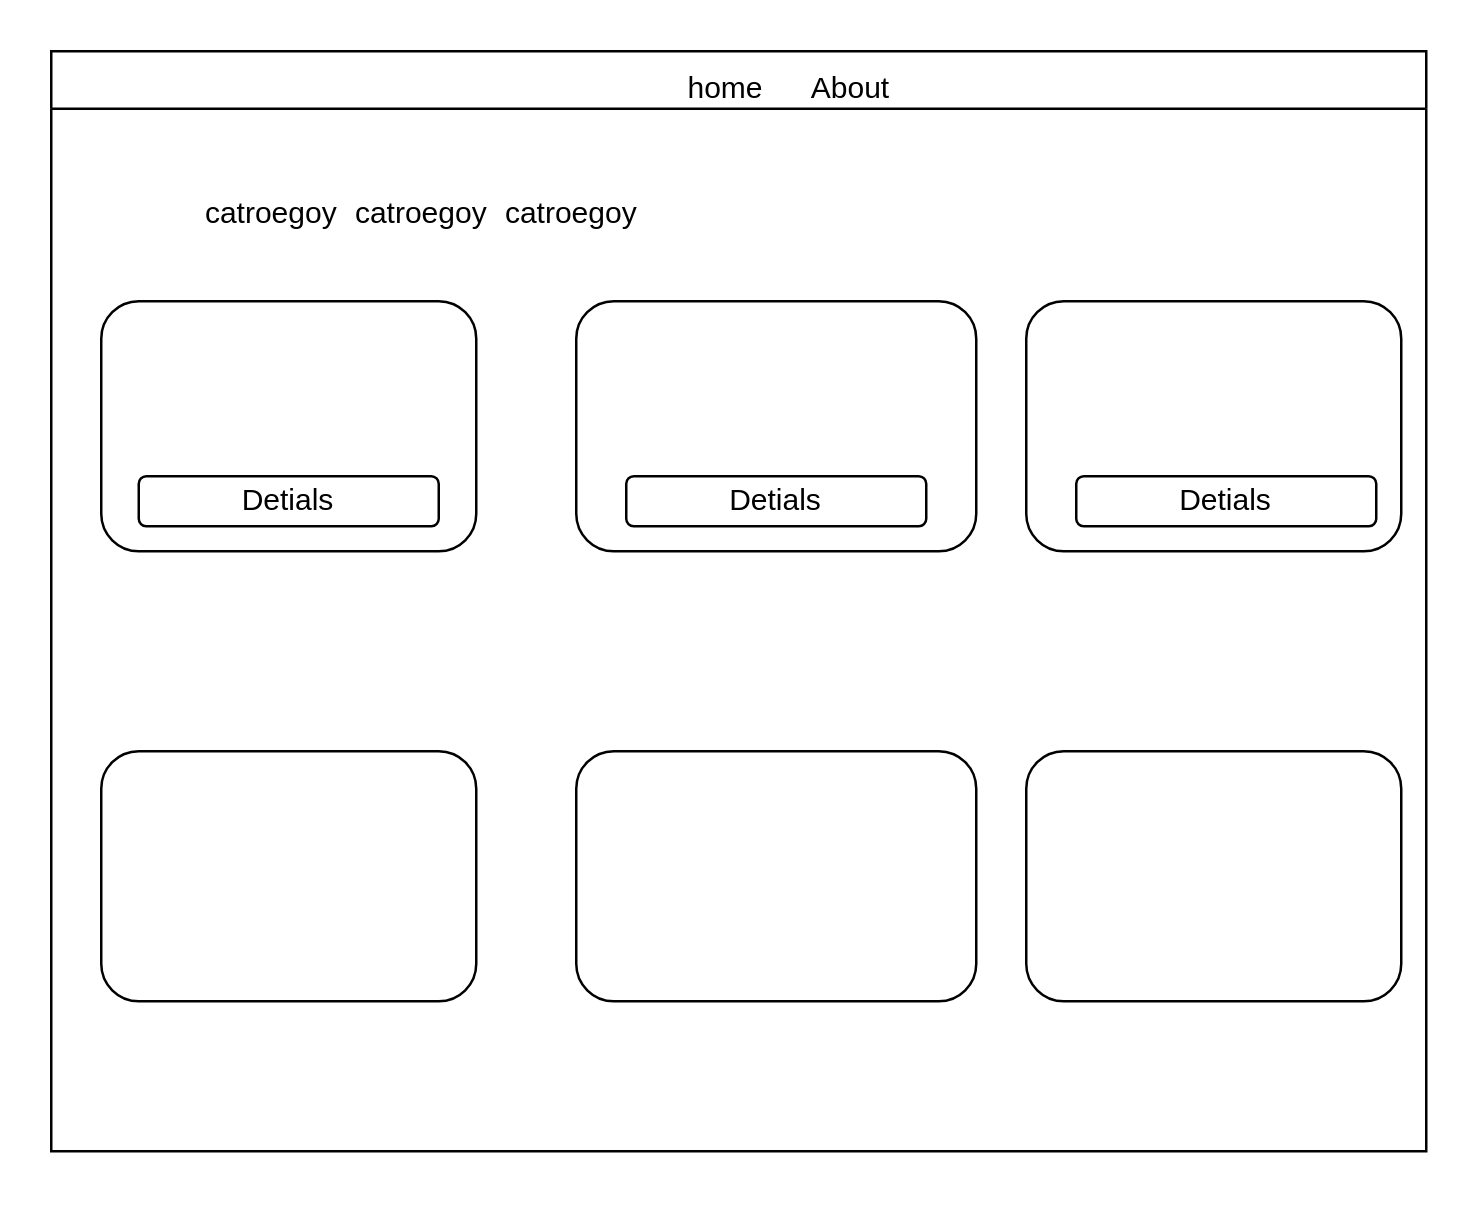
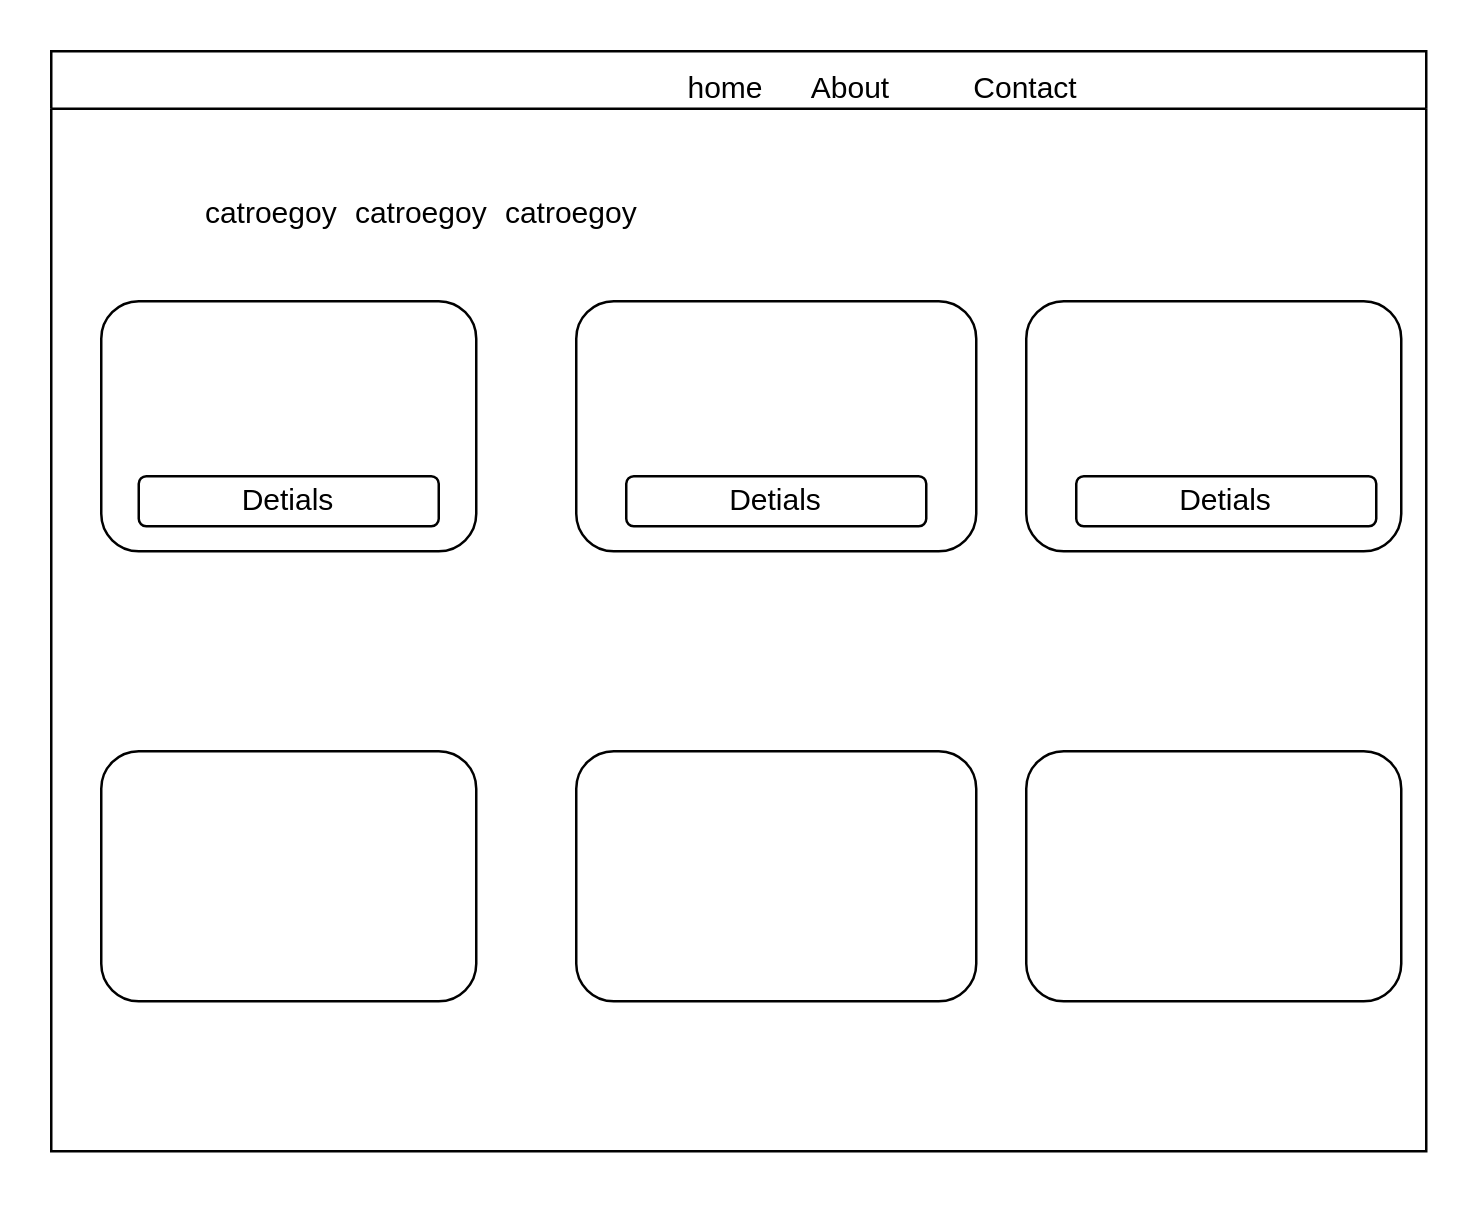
none -> (1026, 89)
